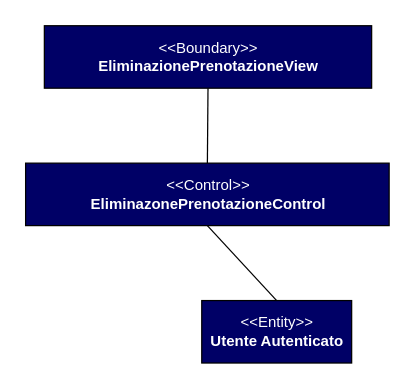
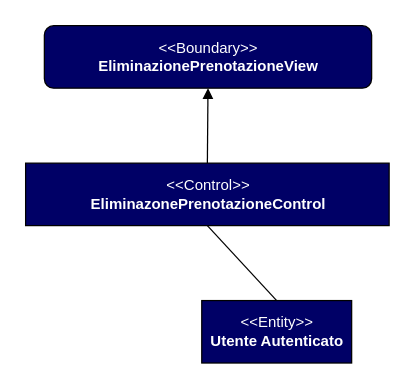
(208, 57) -> (208, 57)
(208, 95) -> (208, 99)
